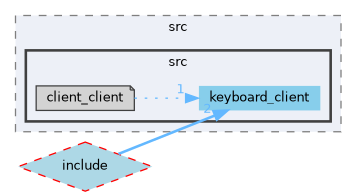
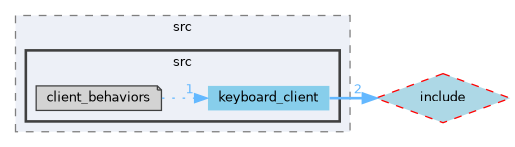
(85, 98) -> (99, 98)
(152, 140) -> (346, 98)
